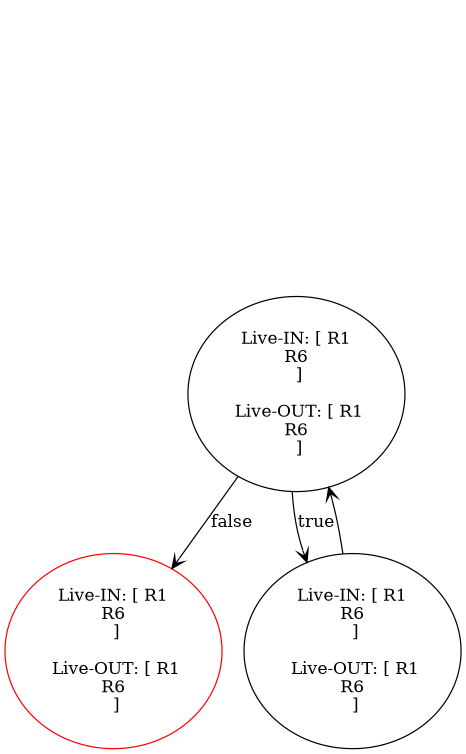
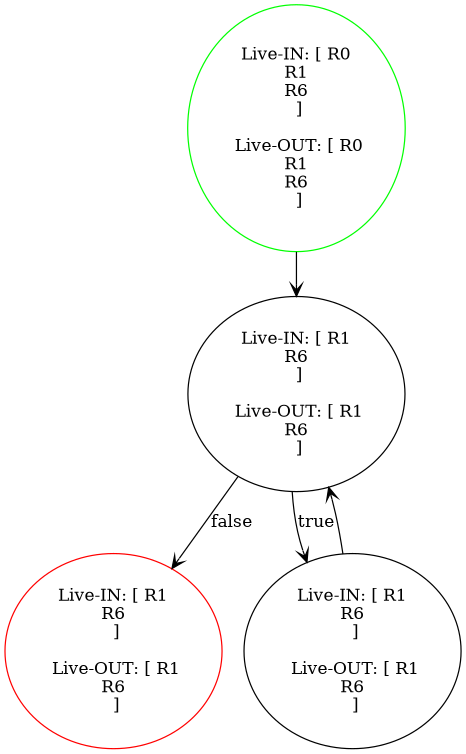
none -> (296, 128)
